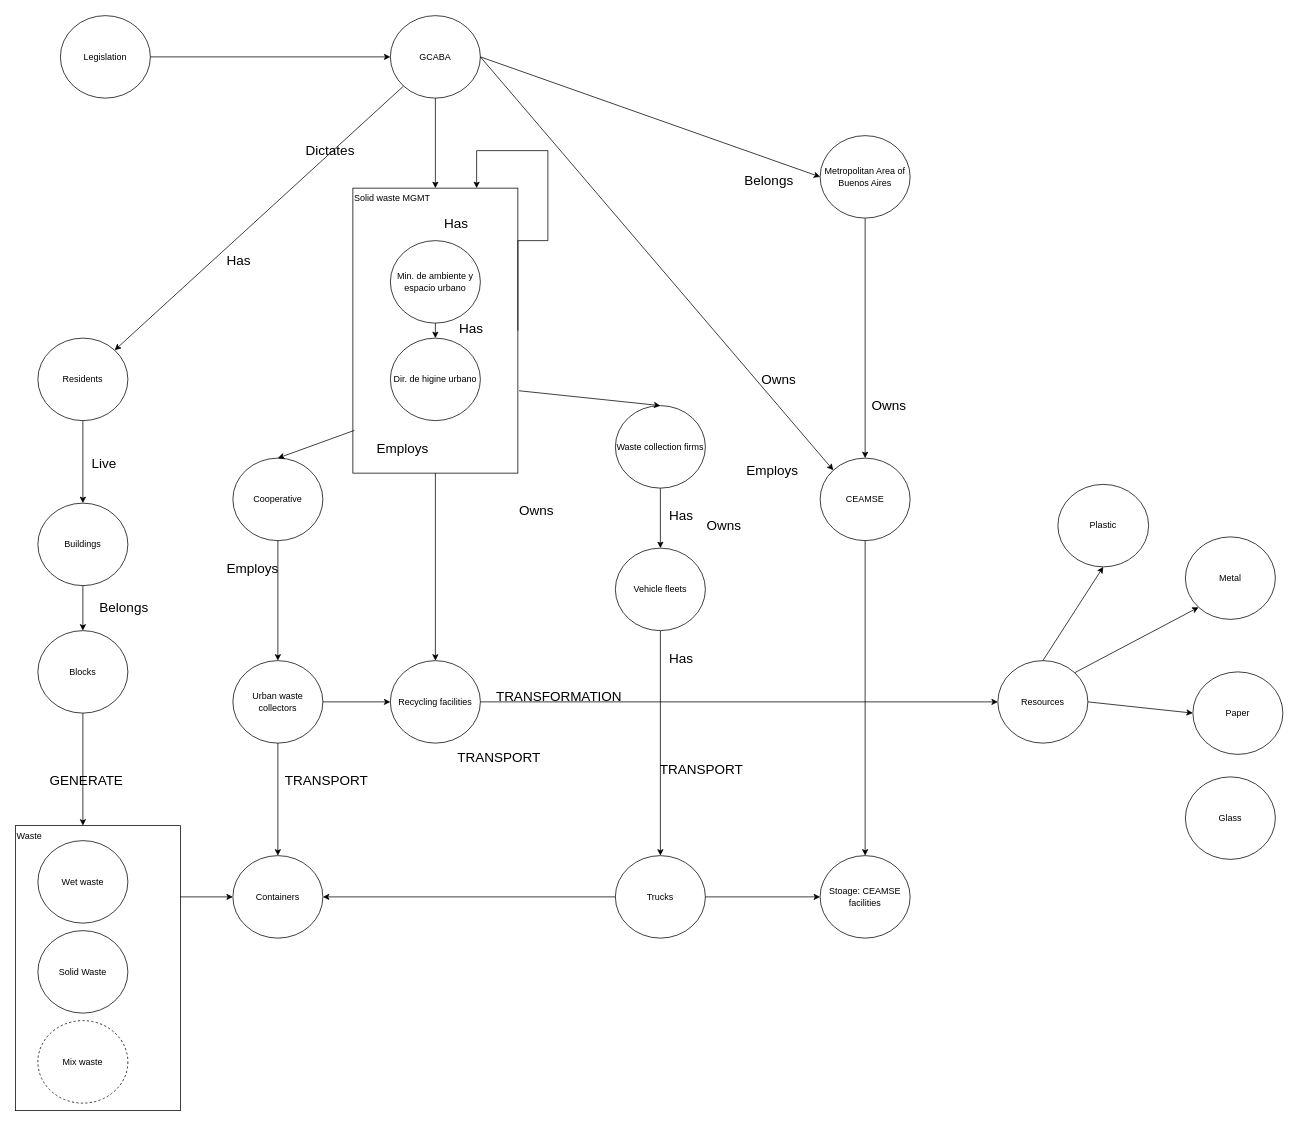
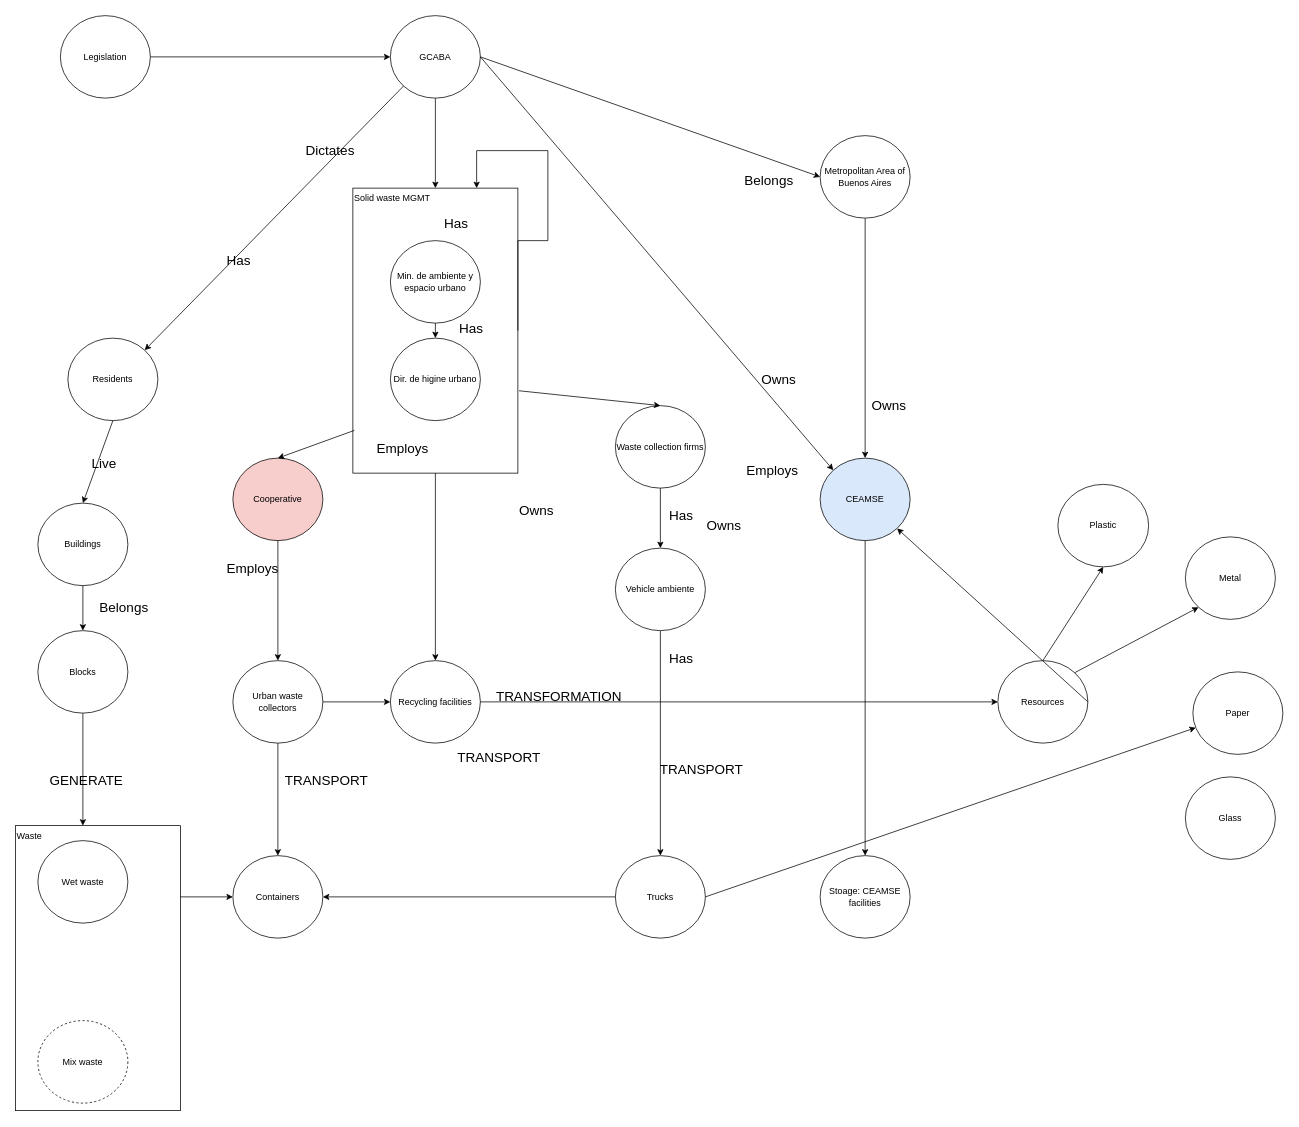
(83, 379) -> (113, 379)
(278, 499) -> (278, 499)
(865, 499) -> (865, 499)
(660, 589) -> (660, 589)
(1138, 707) -> (995, 617)
(708, 897) -> (949, 813)
(83, 972) -> none
